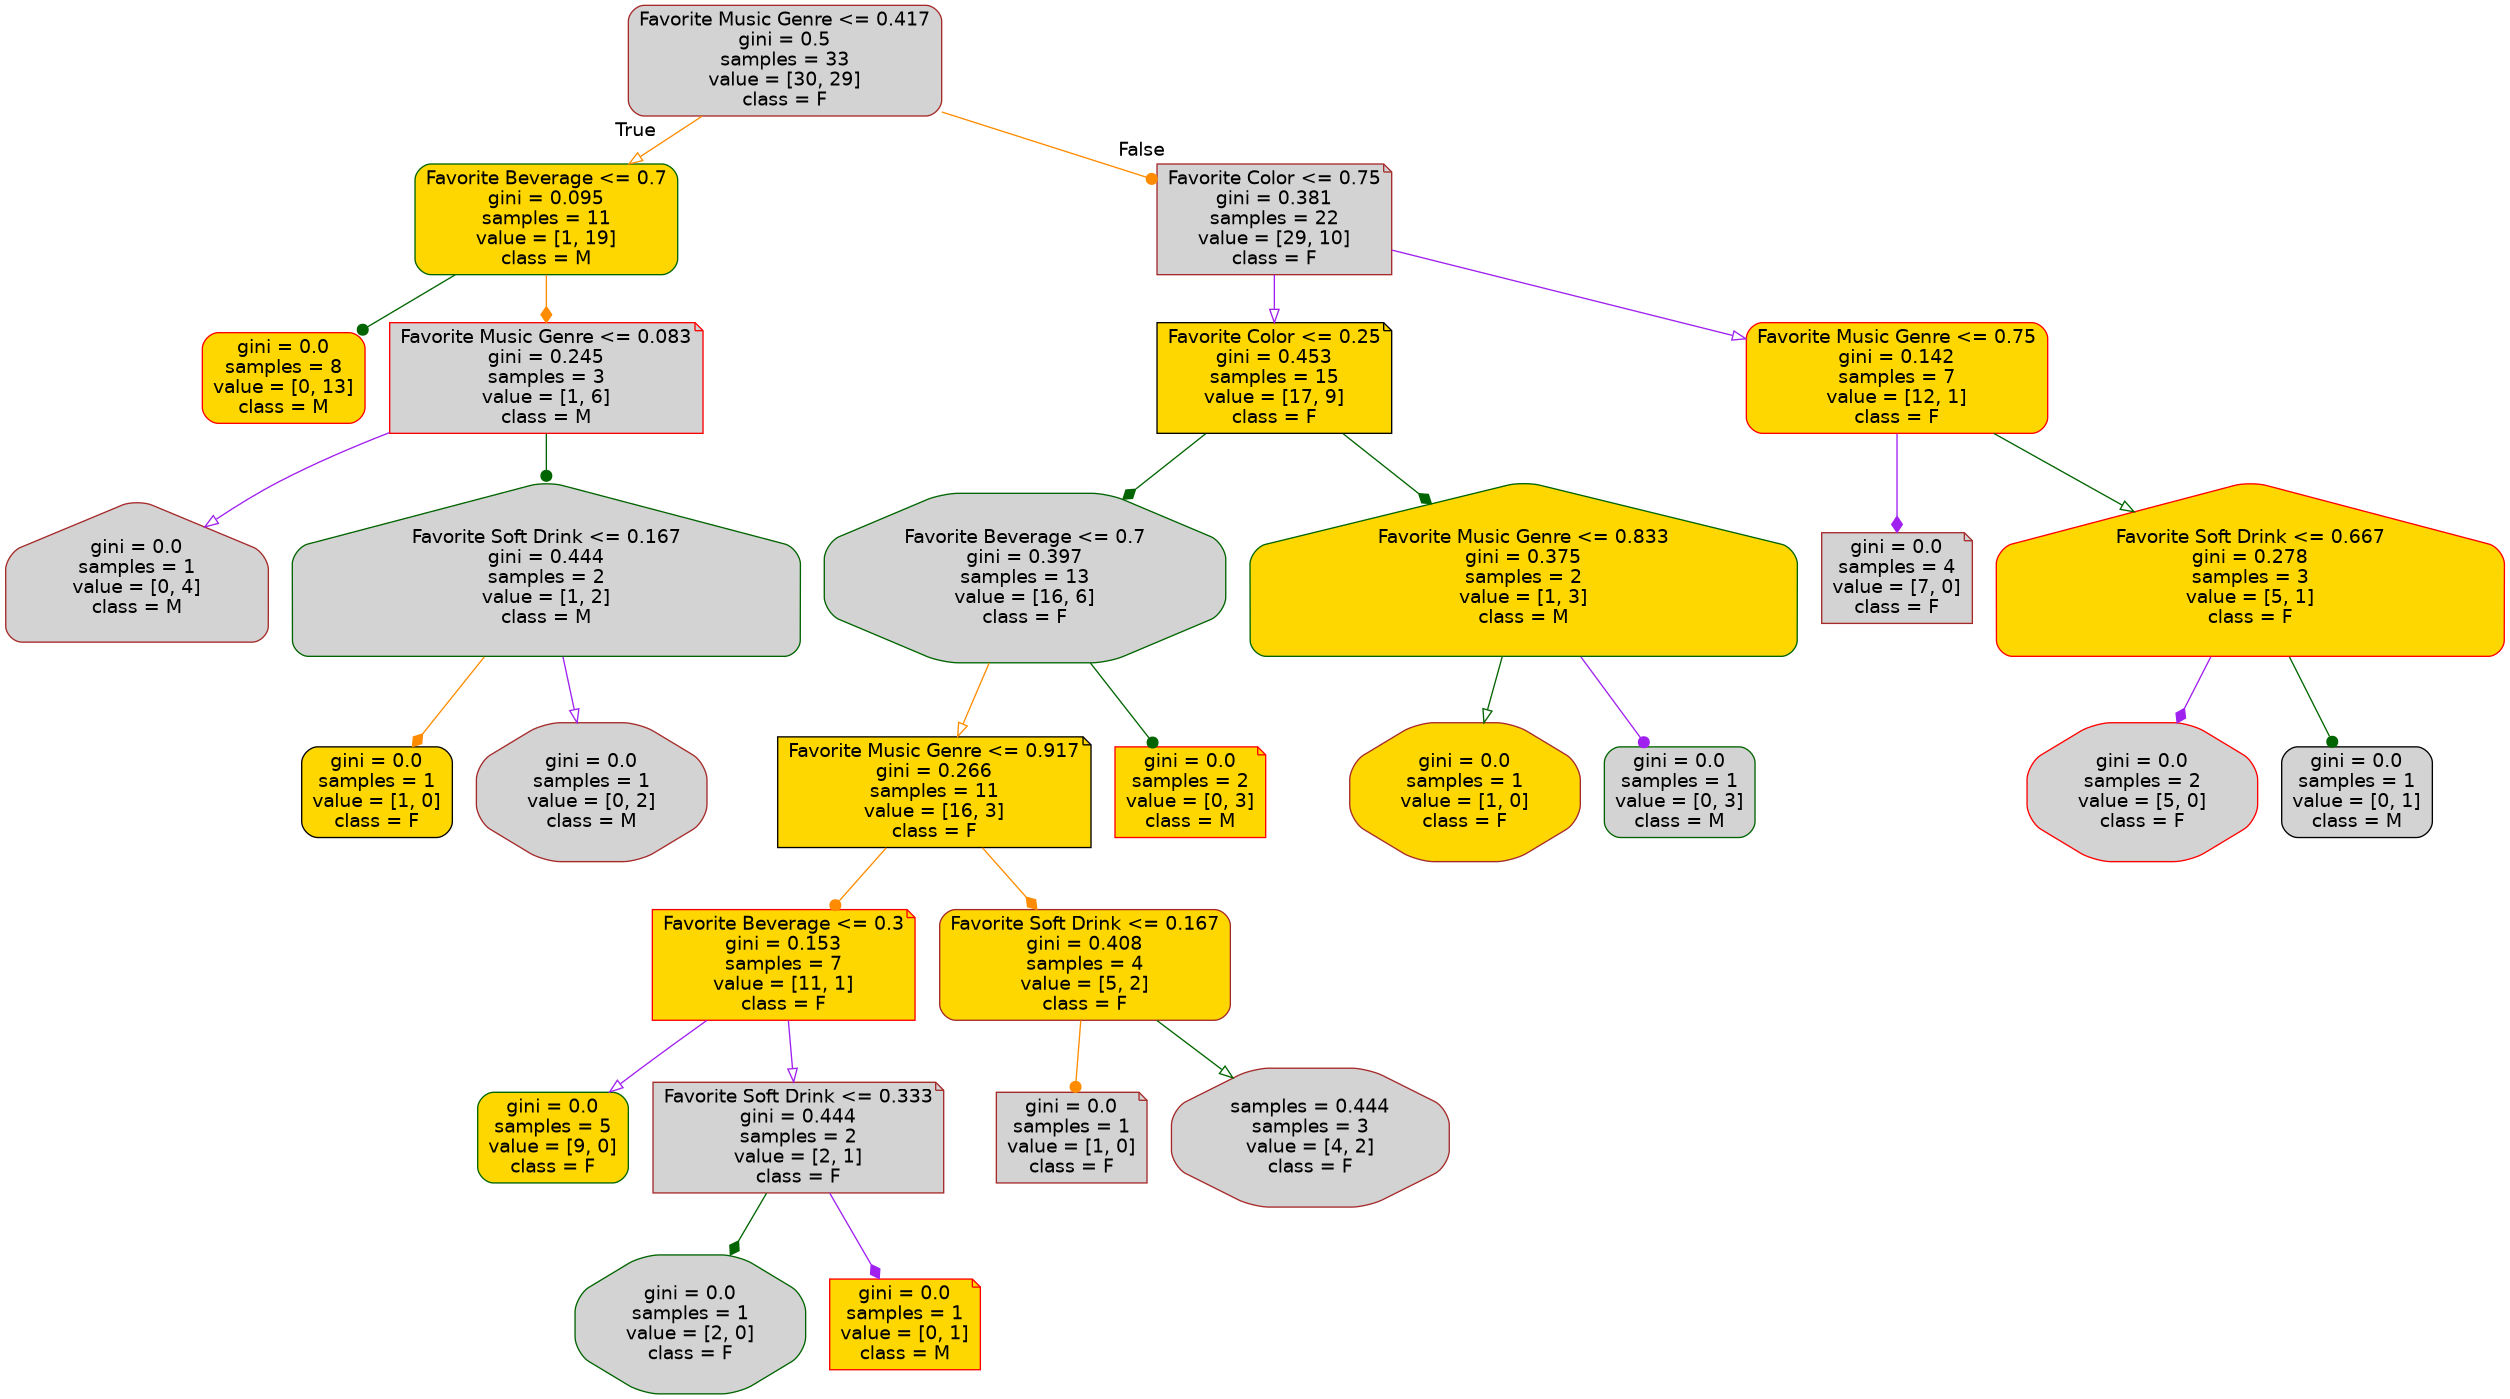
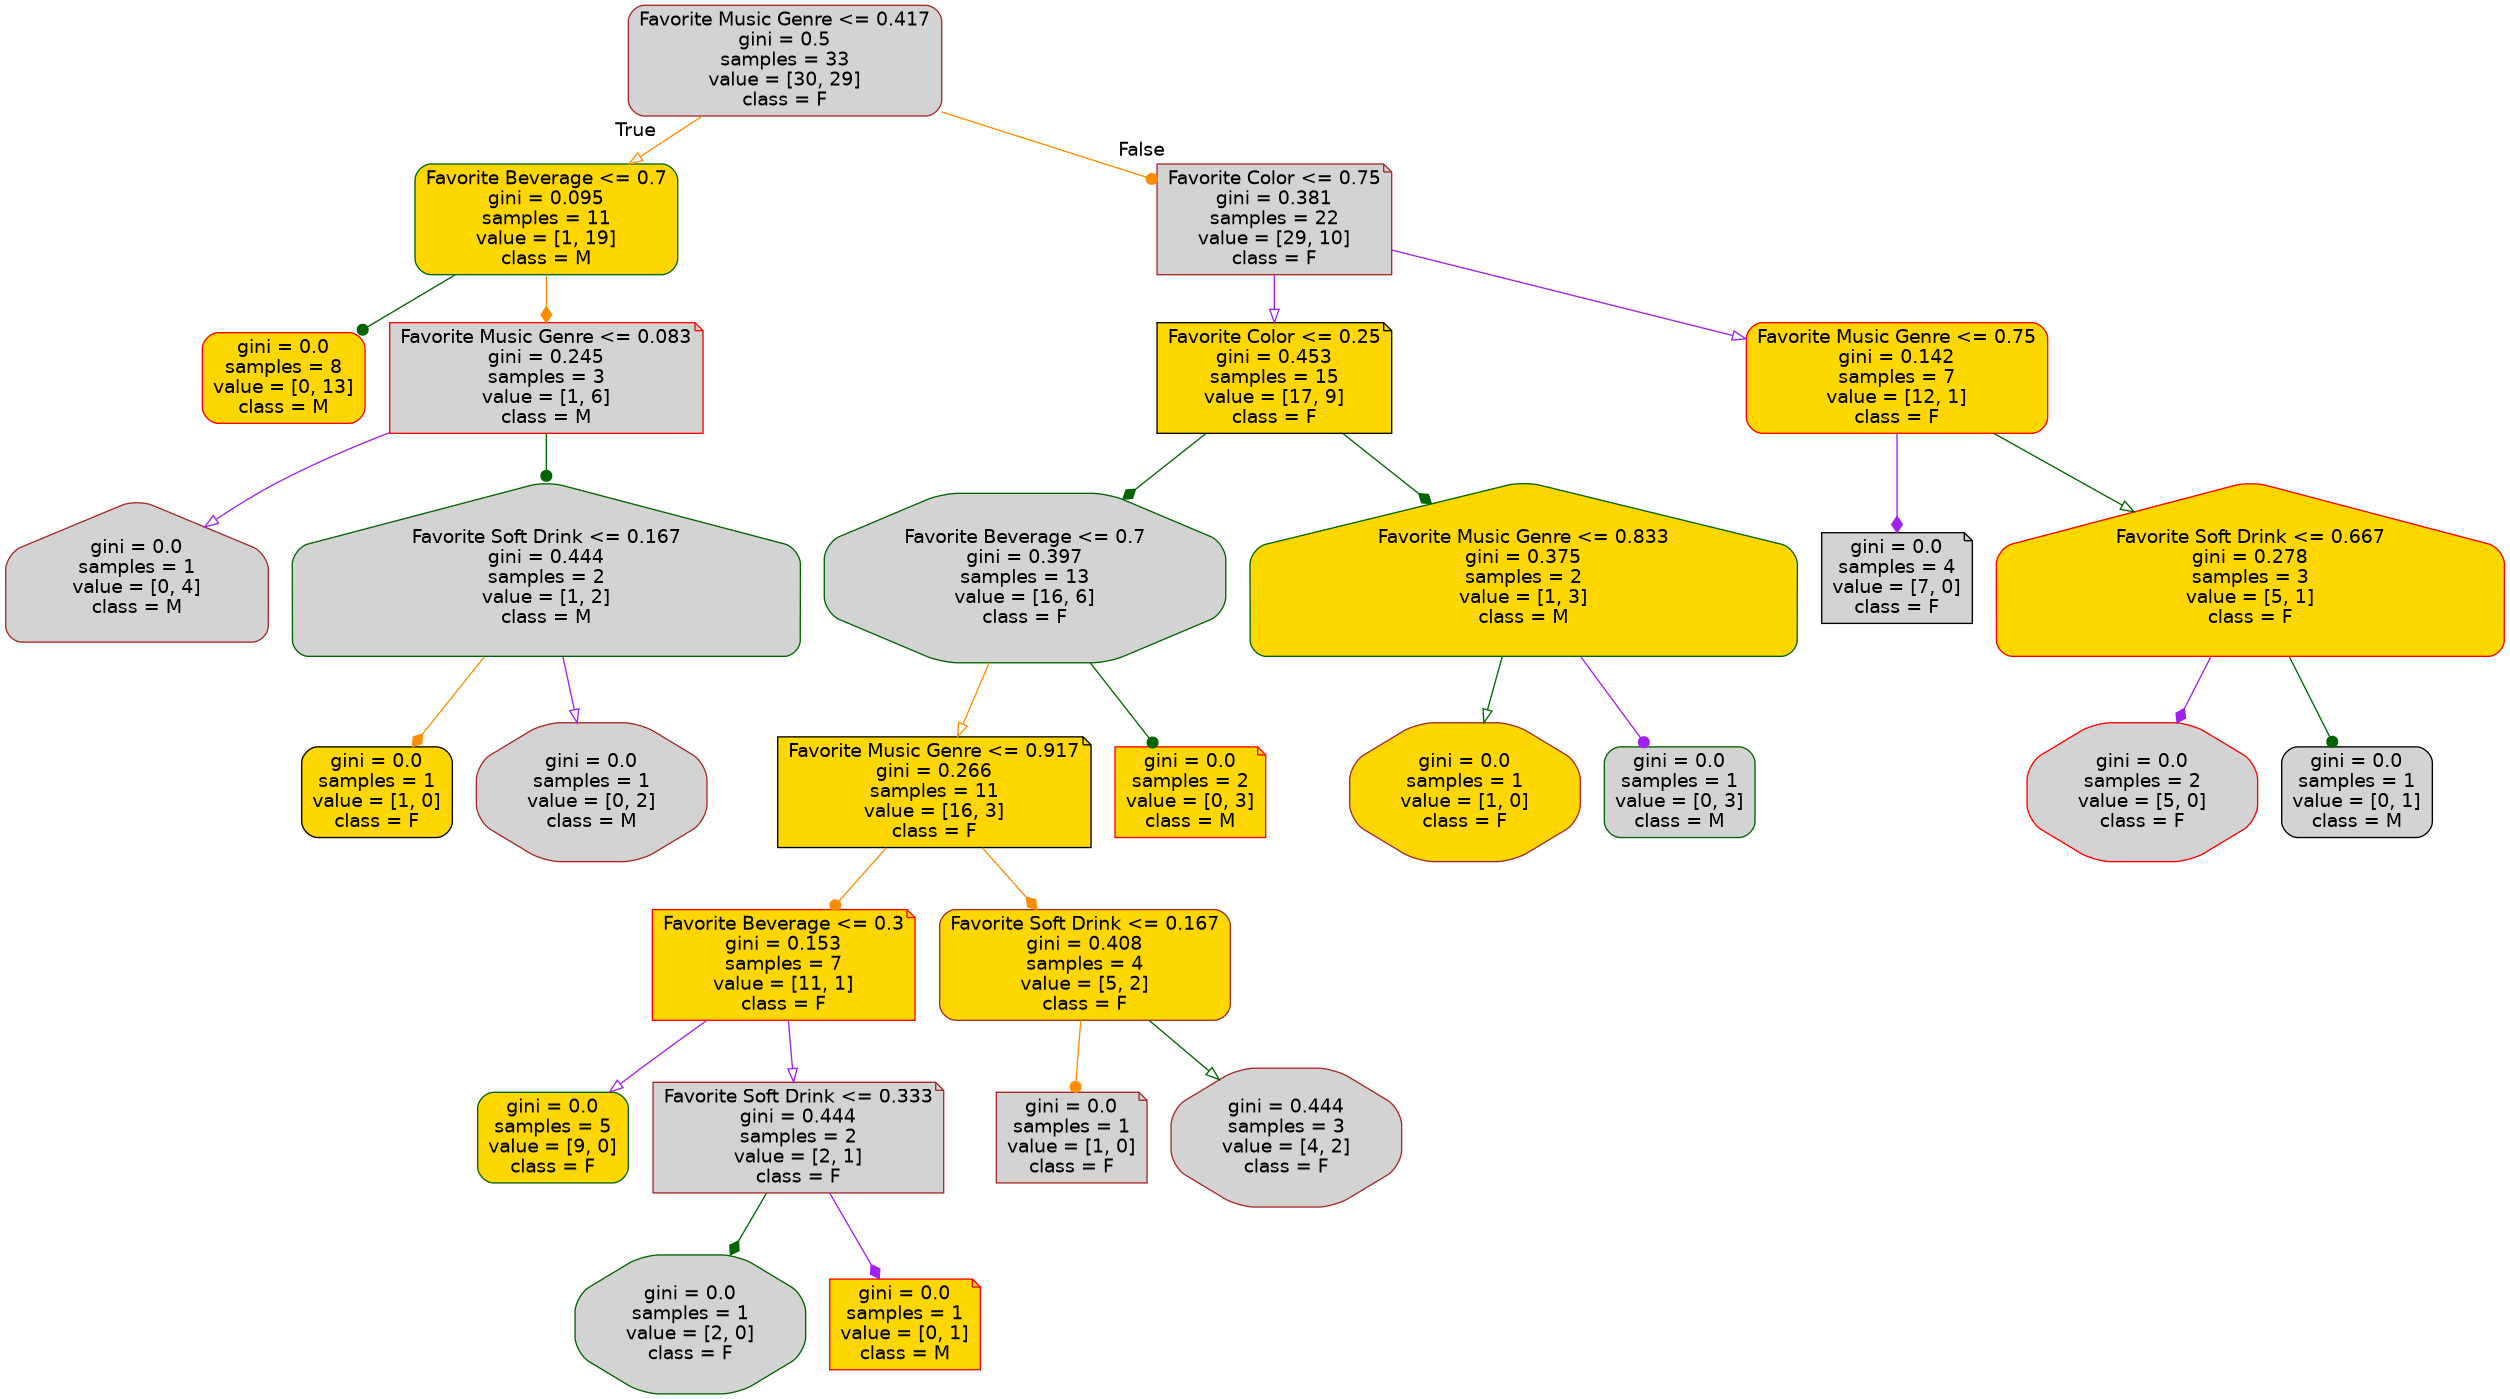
(1897, 578) -> (1897, 578)
(1310, 1138) -> (1286, 1138)
